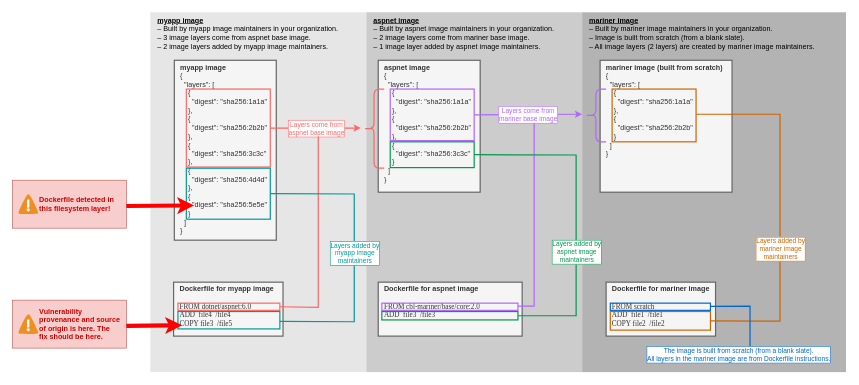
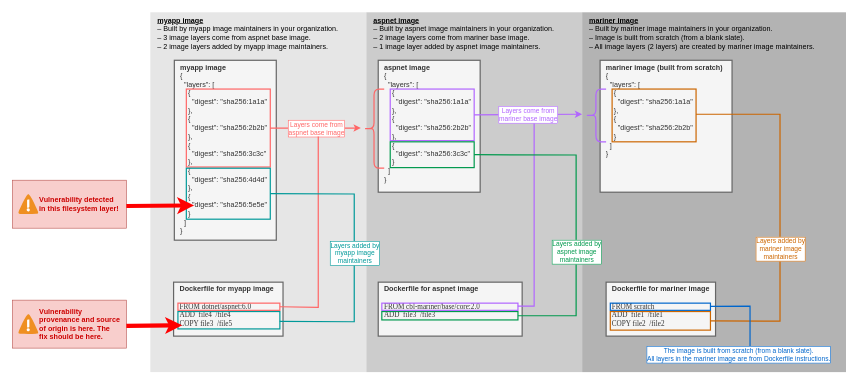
(80, 204) -> (80, 204)
